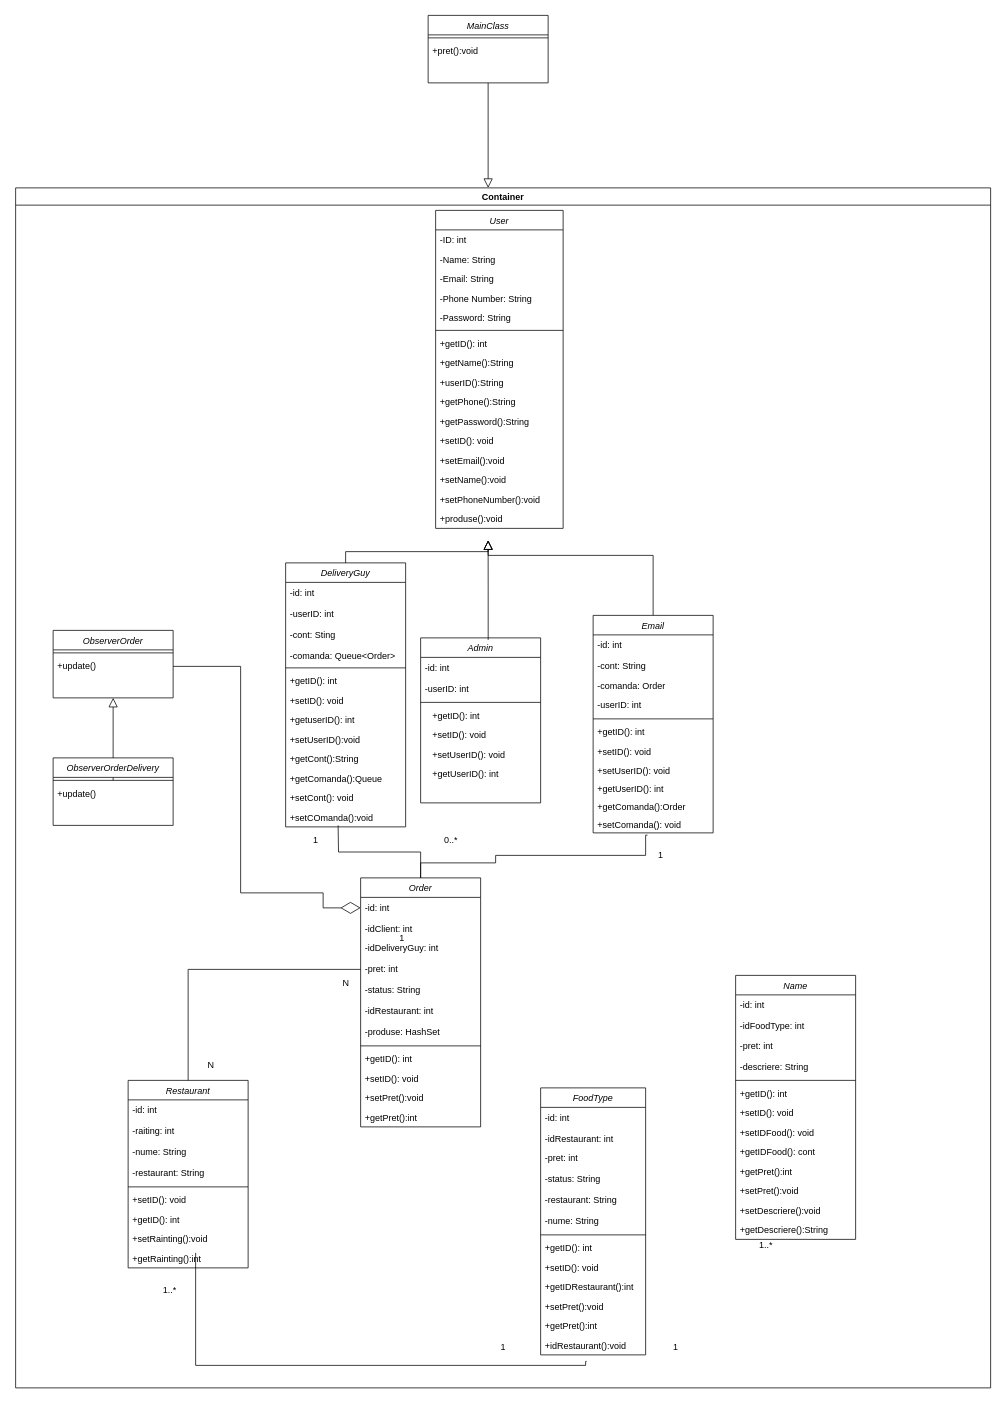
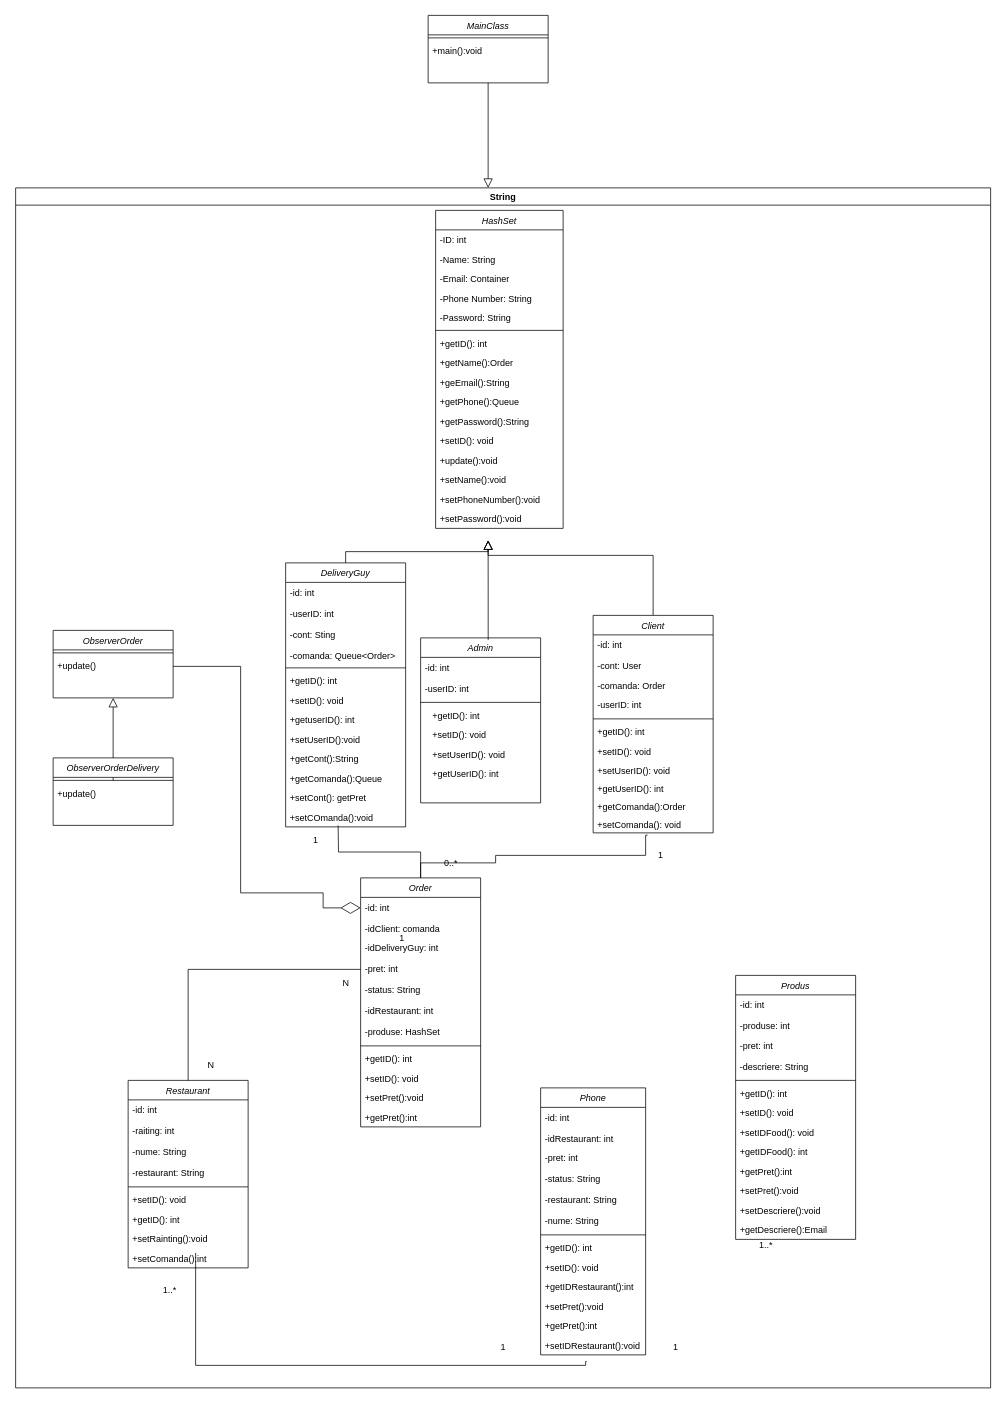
(460, 51) -> (459, 51)
(503, 197) -> (503, 197)
(499, 221) -> (499, 221)
(469, 279) -> (476, 279)
(480, 363) -> (479, 363)
(477, 383) -> (478, 383)
(483, 402) -> (481, 402)
(475, 461) -> (472, 461)
(475, 519) -> (485, 519)
(653, 626) -> (653, 626)
(626, 666) -> (622, 666)
(326, 798) -> (335, 798)
(450, 840) -> (450, 863)
(393, 929) -> (404, 929)
(795, 986) -> (795, 986)
(775, 1026) -> (769, 1026)
(593, 1098) -> (593, 1098)
(783, 1152) -> (779, 1152)
(791, 1230) -> (788, 1230)
(173, 1259) -> (173, 1259)
(591, 1346) -> (600, 1346)
